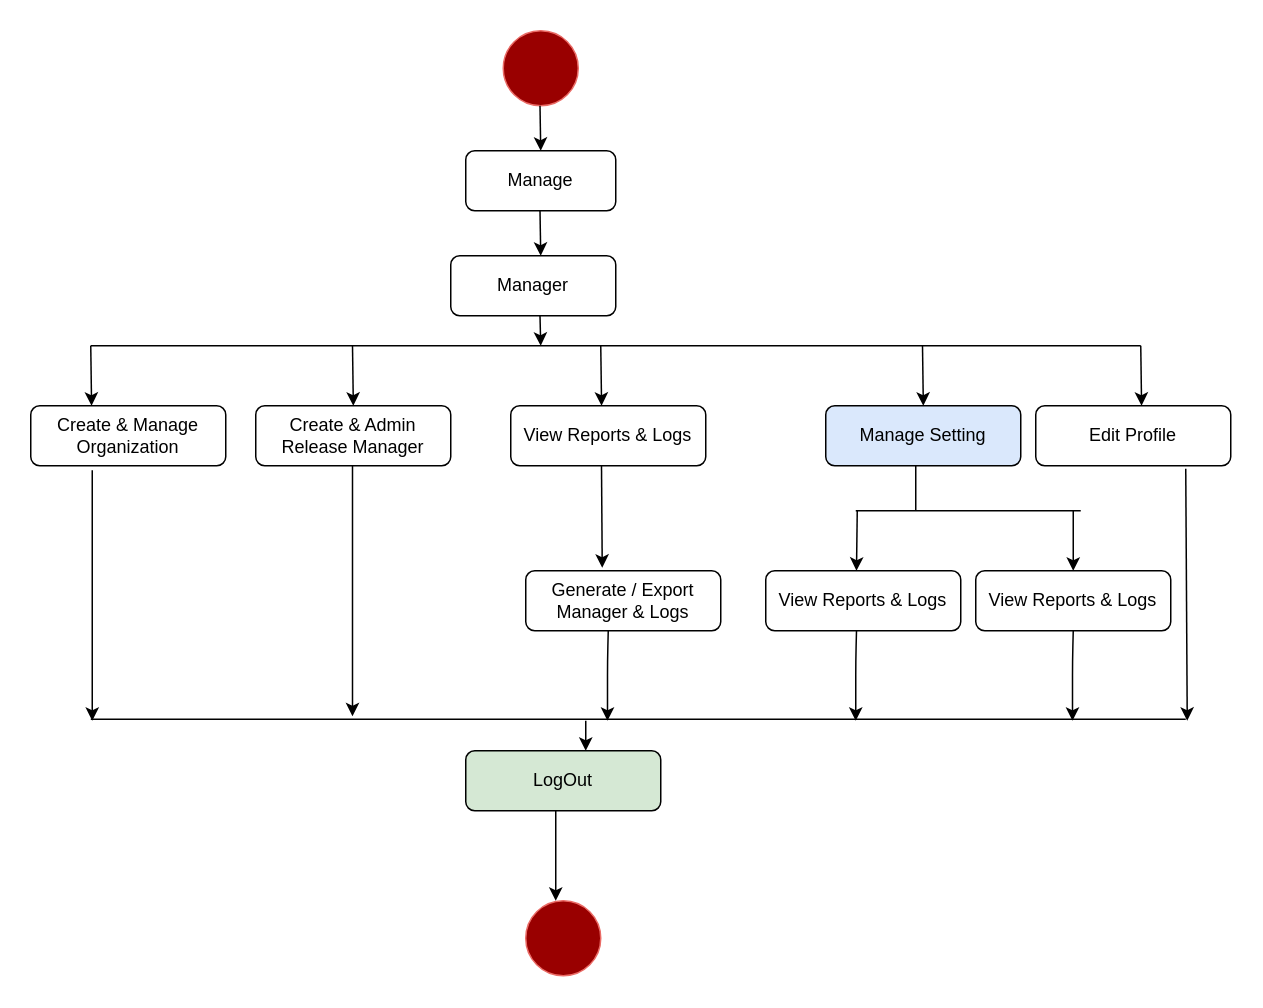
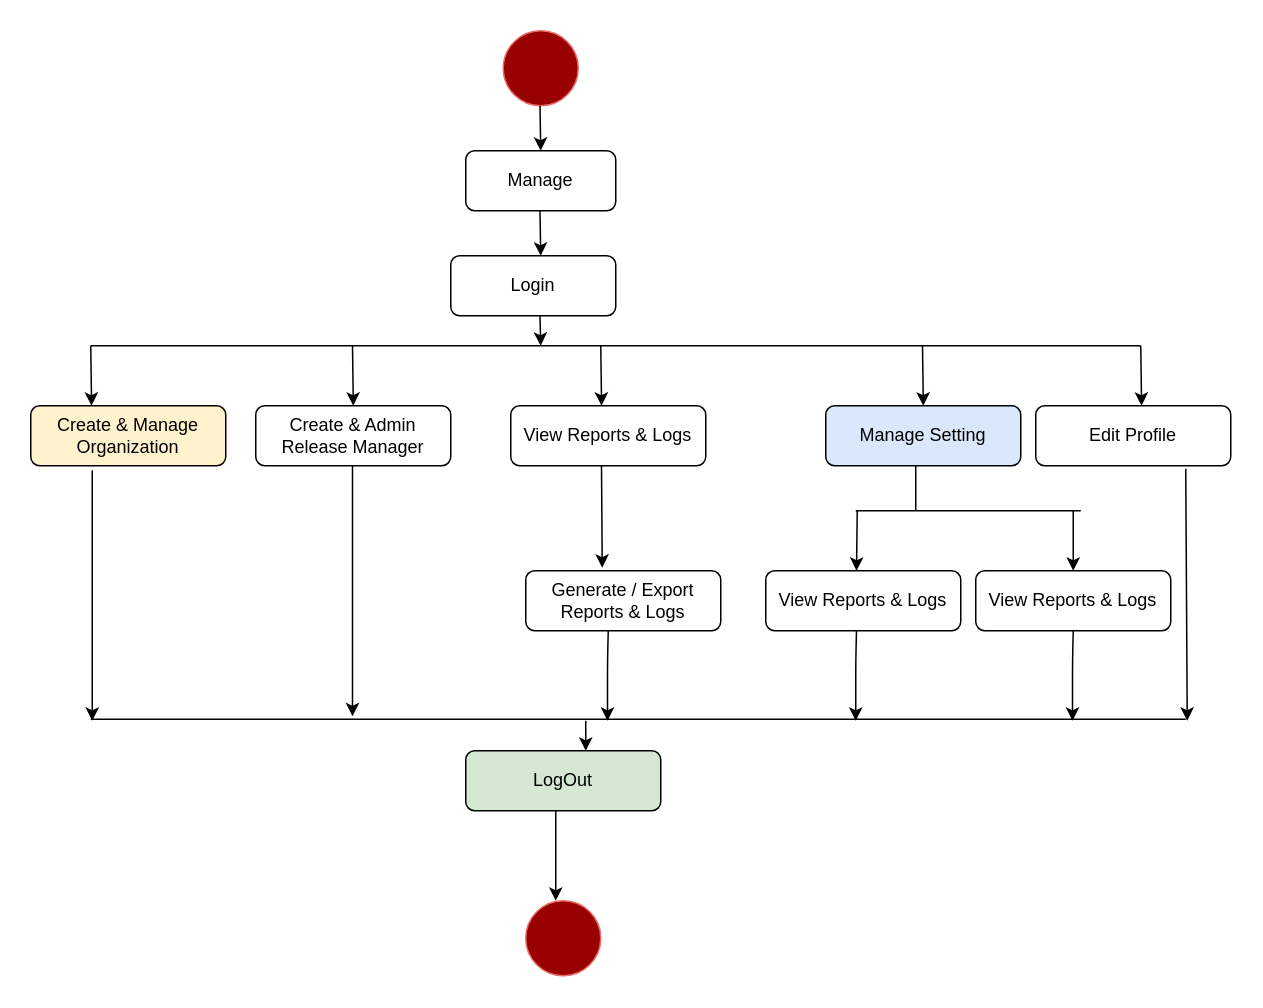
(533, 286) -> (533, 286)
(128, 436) -> (128, 436)
(623, 601) -> (623, 601)
